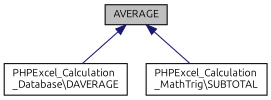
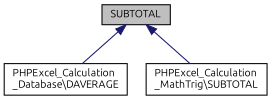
(136, 15) -> (136, 15)
